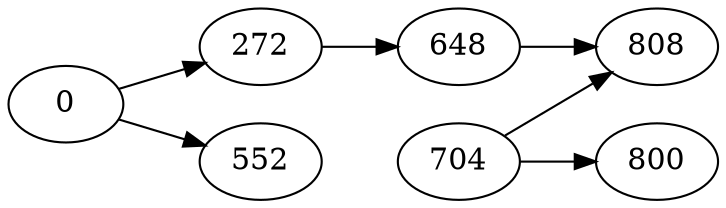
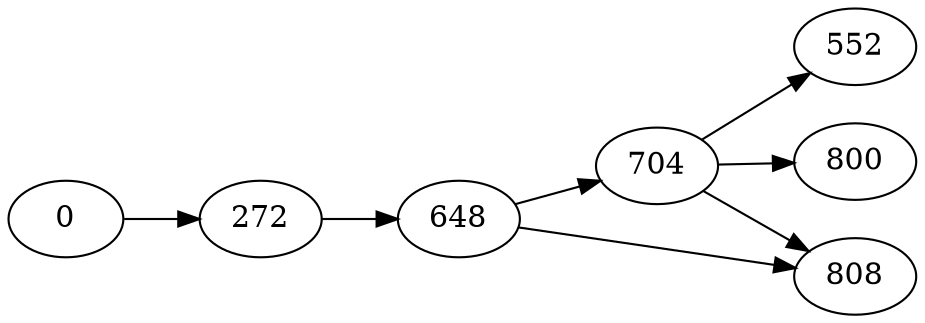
(152, 129) -> (747, 112)
none -> (547, 195)
